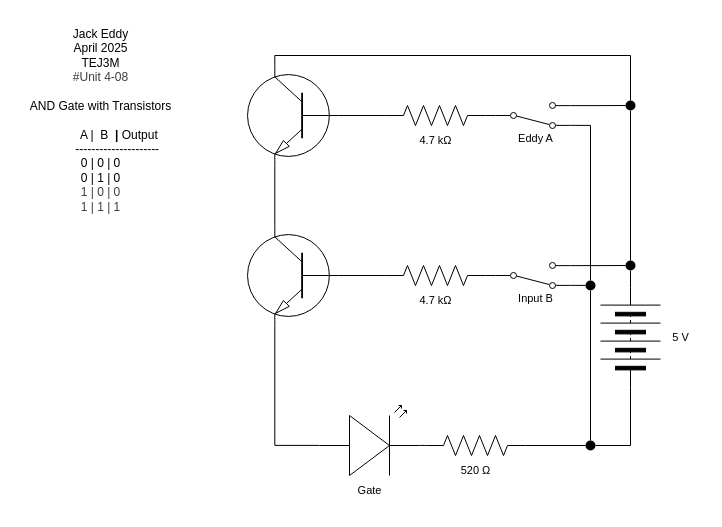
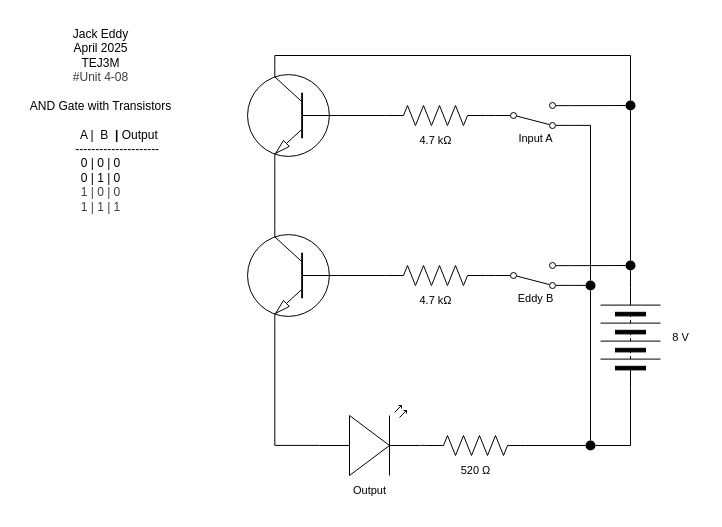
(536, 139) -> (536, 139)
(536, 299) -> (536, 299)
(681, 338) -> (681, 338)
(370, 491) -> (370, 491)
